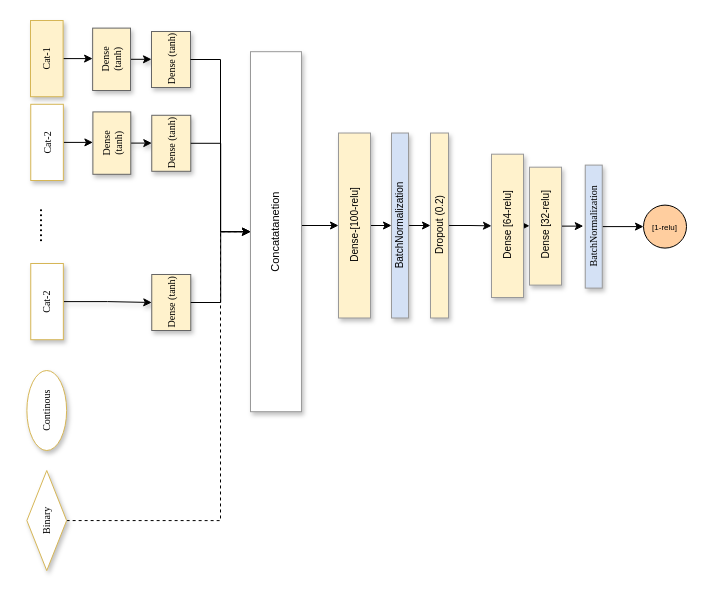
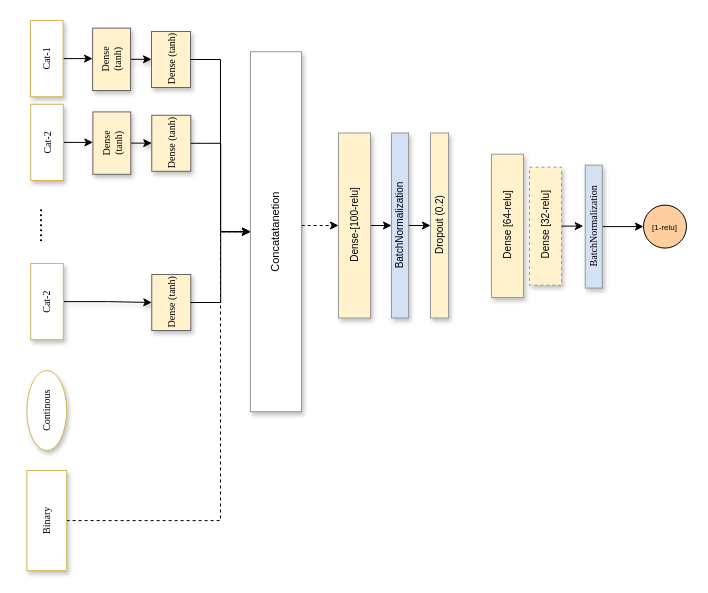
(47, 59) -> (47, 59)
(317, 226) -> (317, 226)
(467, 226) -> none
(524, 226) -> none
(546, 226) -> (546, 226)
(47, 521) -> (47, 521)
